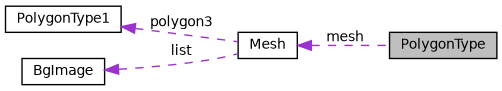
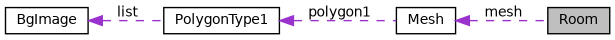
(180, 23) -> (338, 13)
(443, 45) -> (579, 21)
(179, 64) -> (133, 21)
